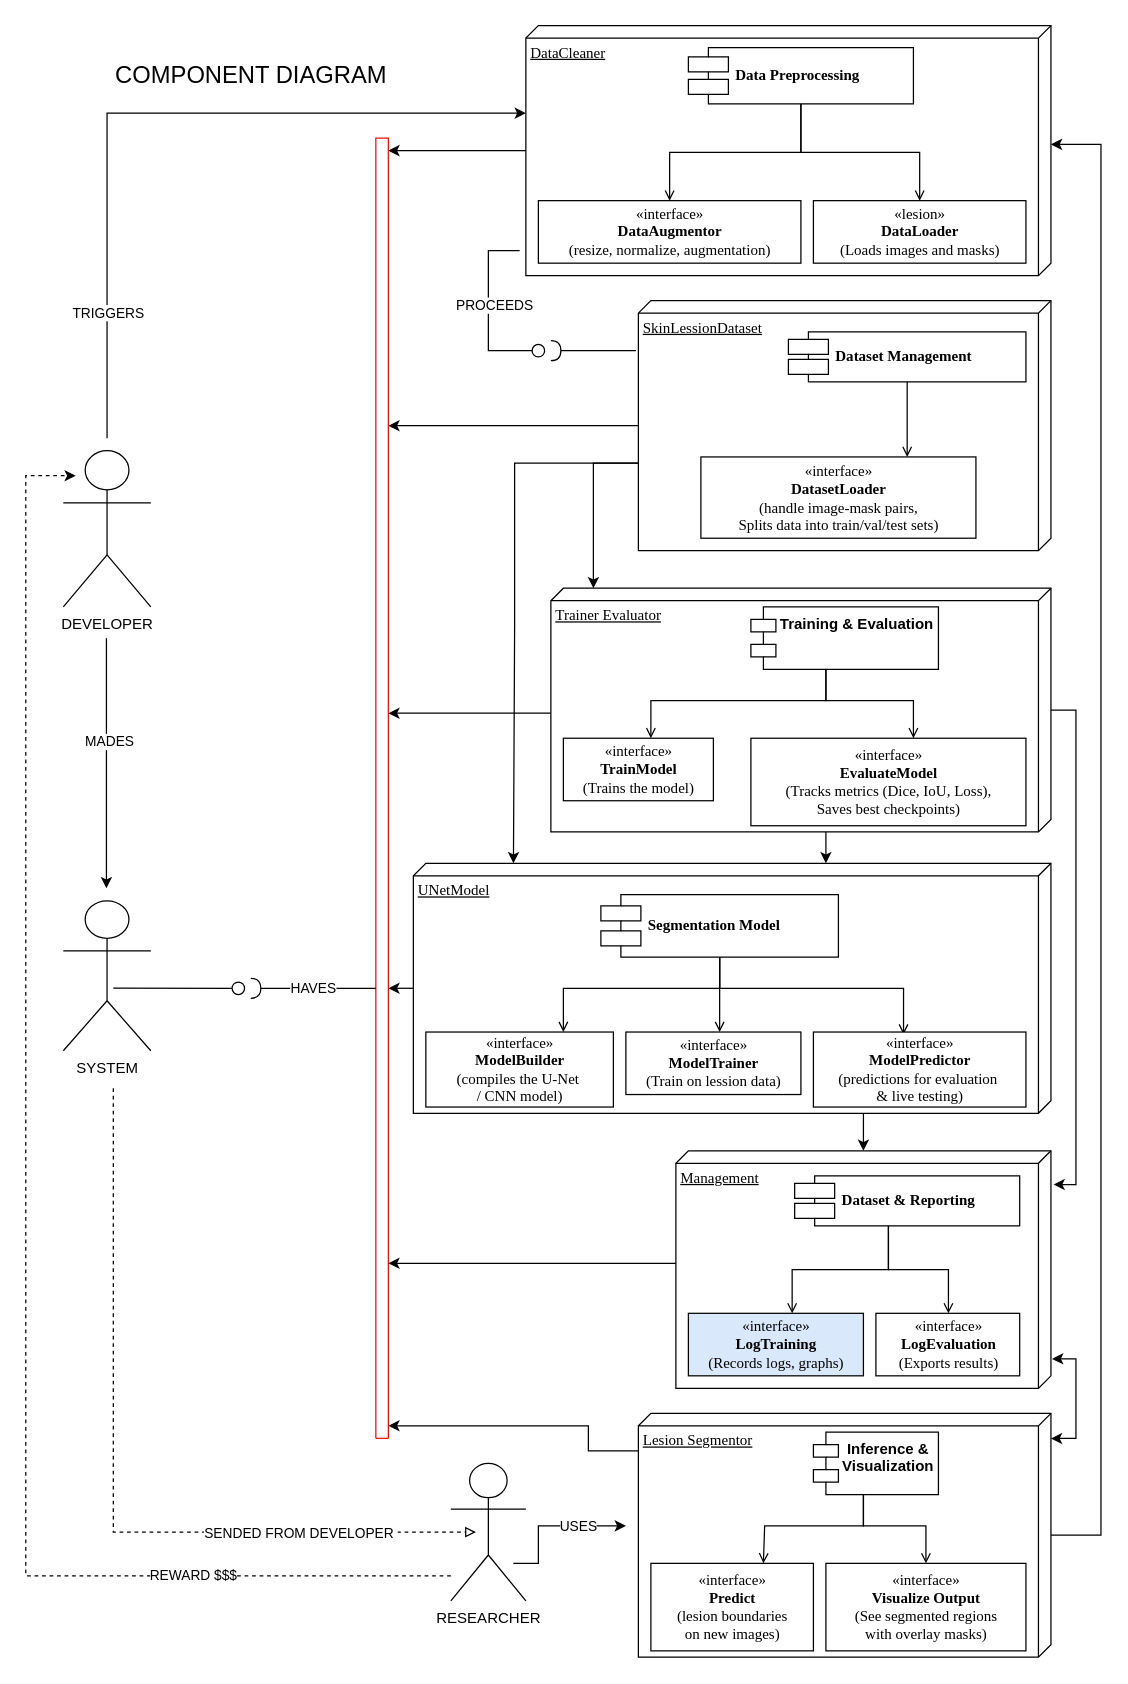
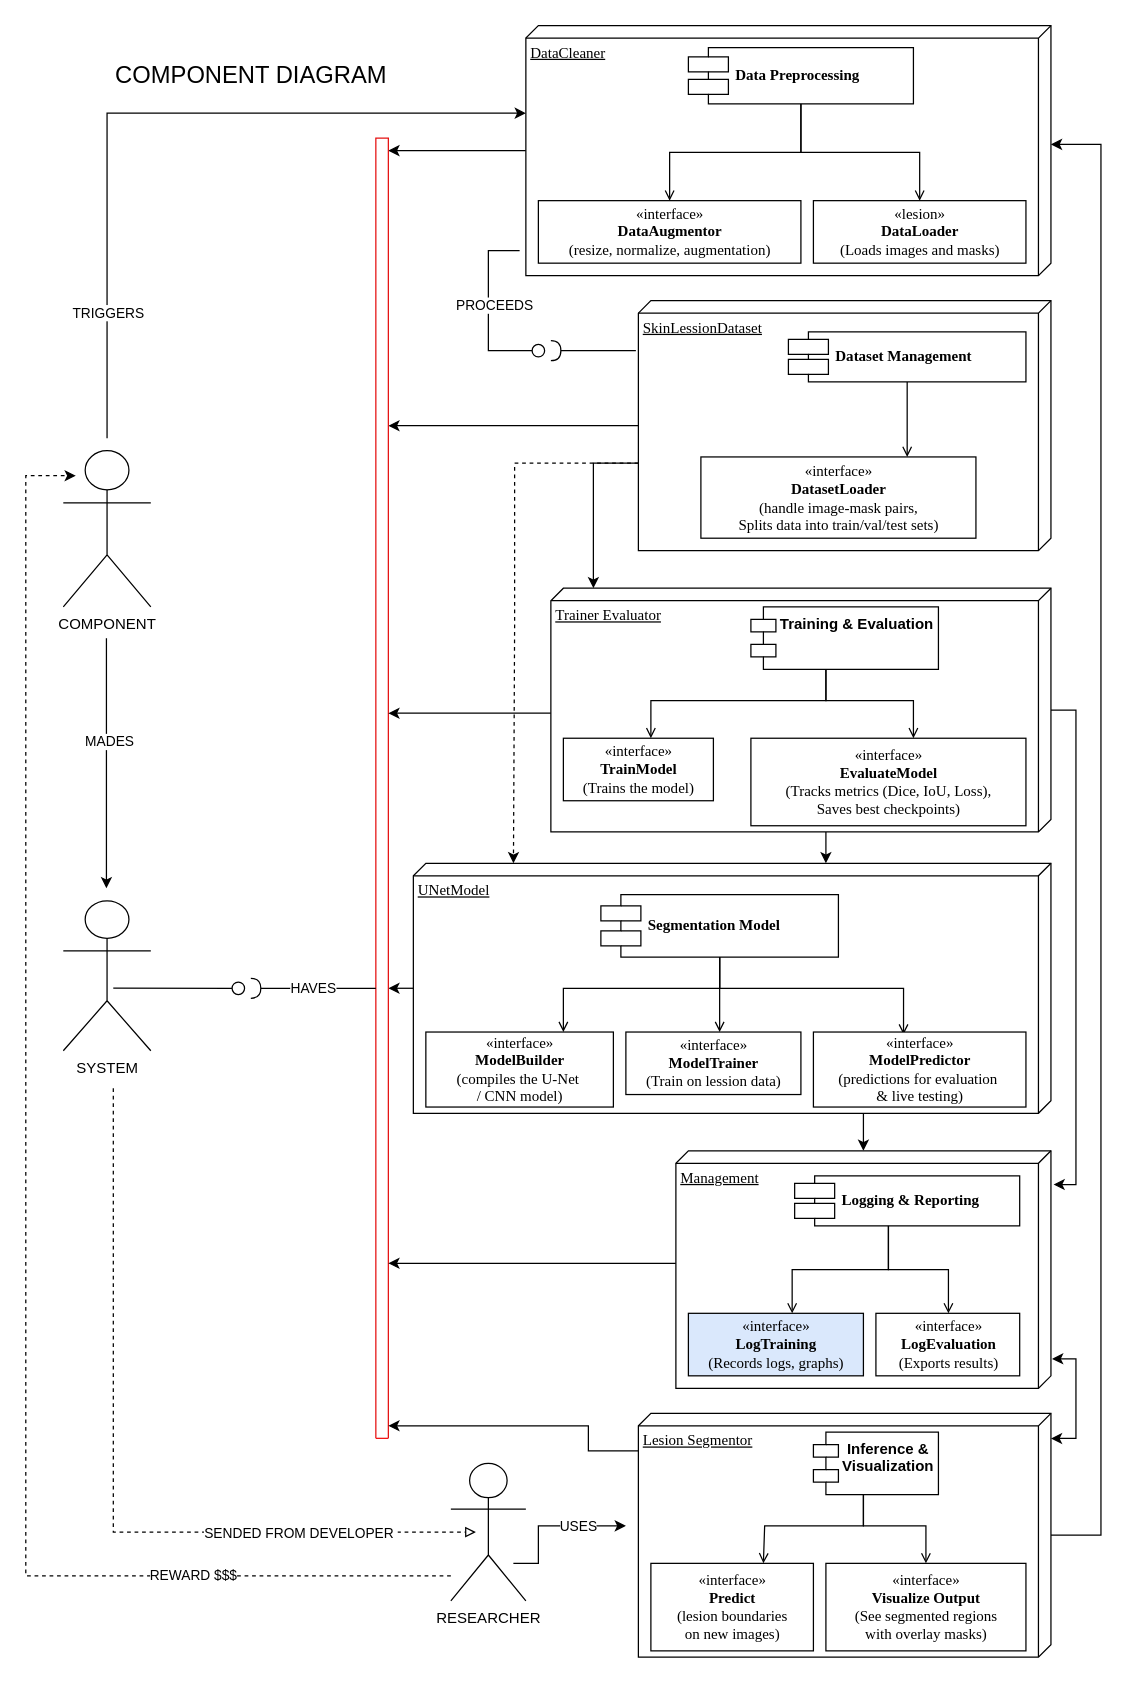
(514, 622) -> (514, 622)
(108, 625) -> (108, 625)
(916, 1201) -> (914, 1201)
